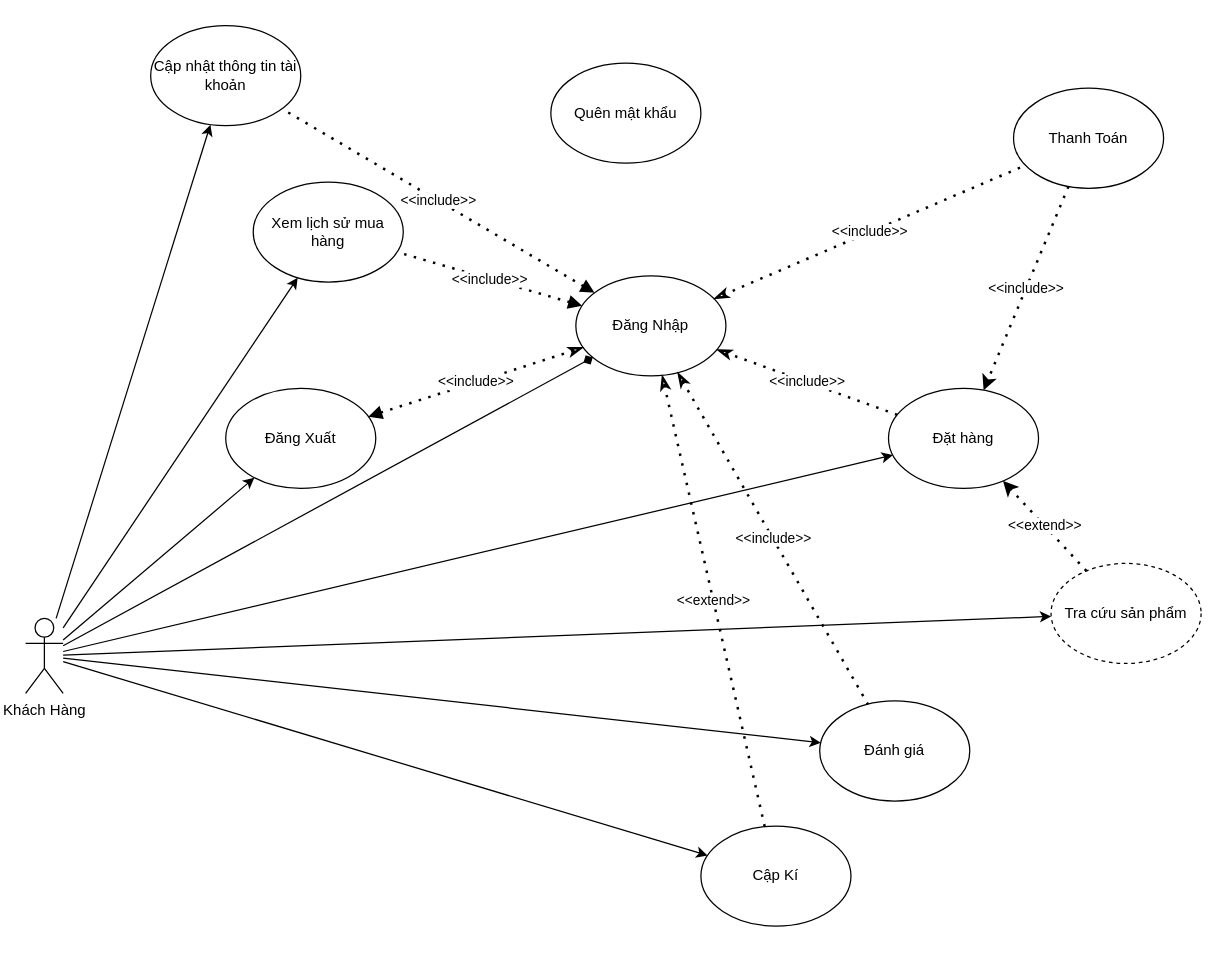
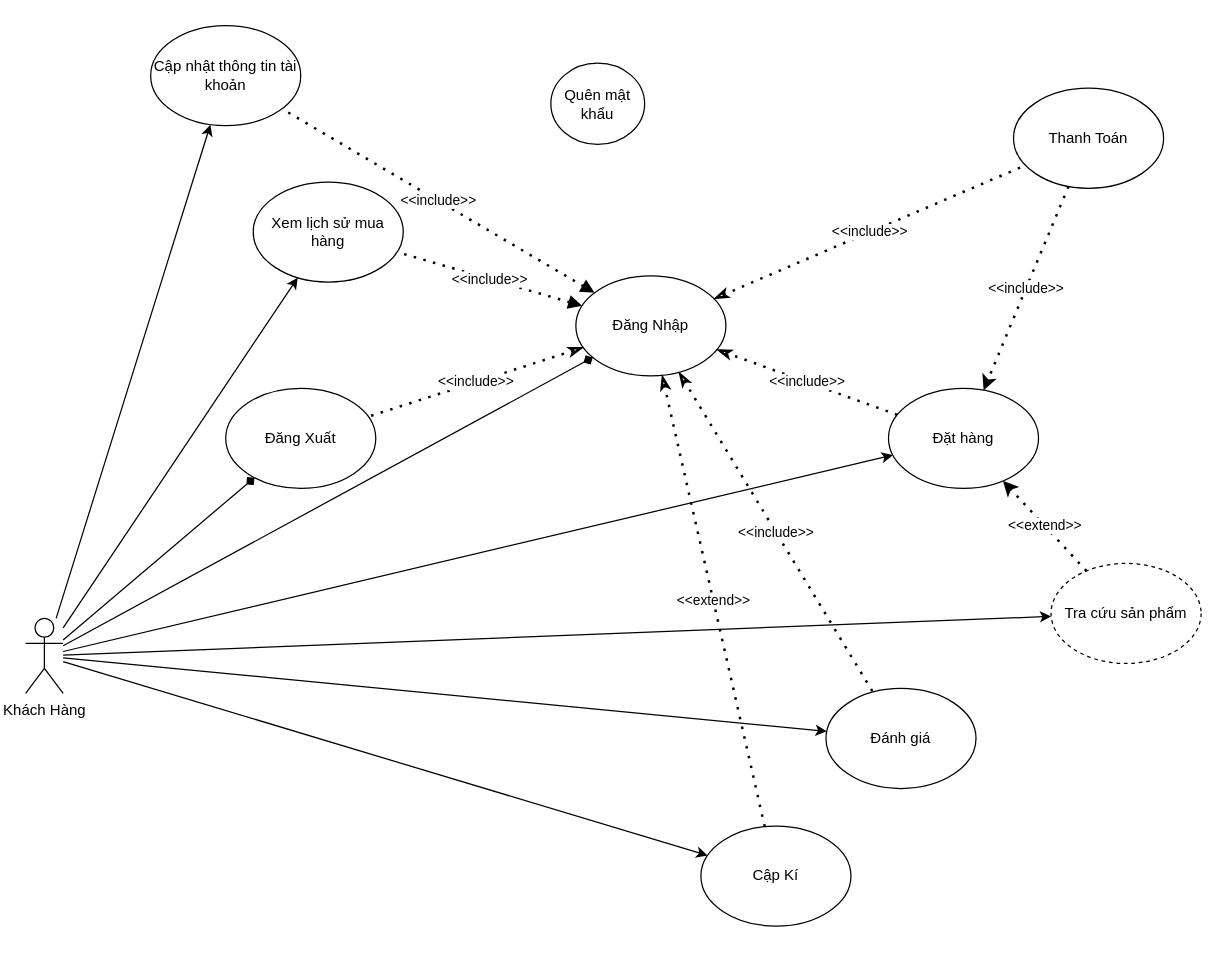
(626, 113) -> (598, 104)
(382, 412) -> (376, 414)
(247, 484) -> (246, 484)
(894, 751) -> (901, 738)
